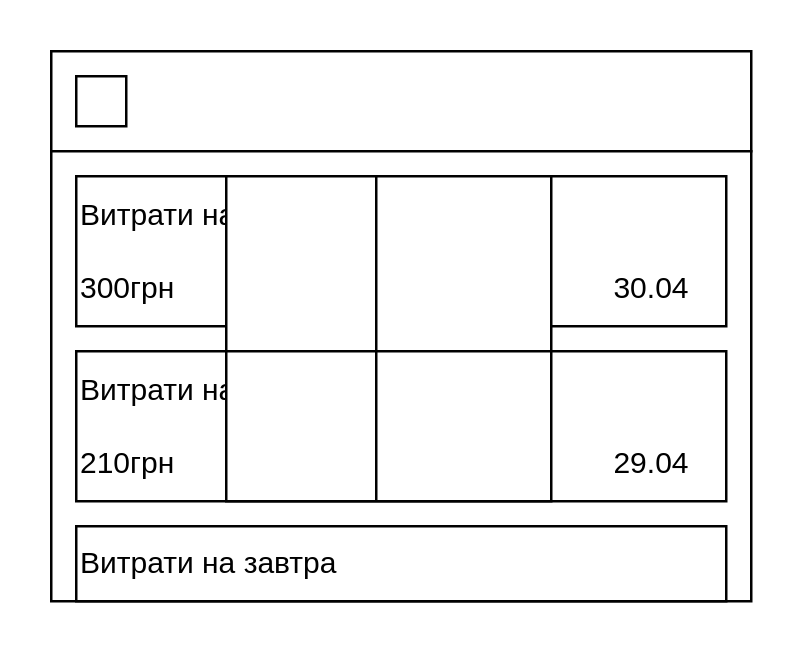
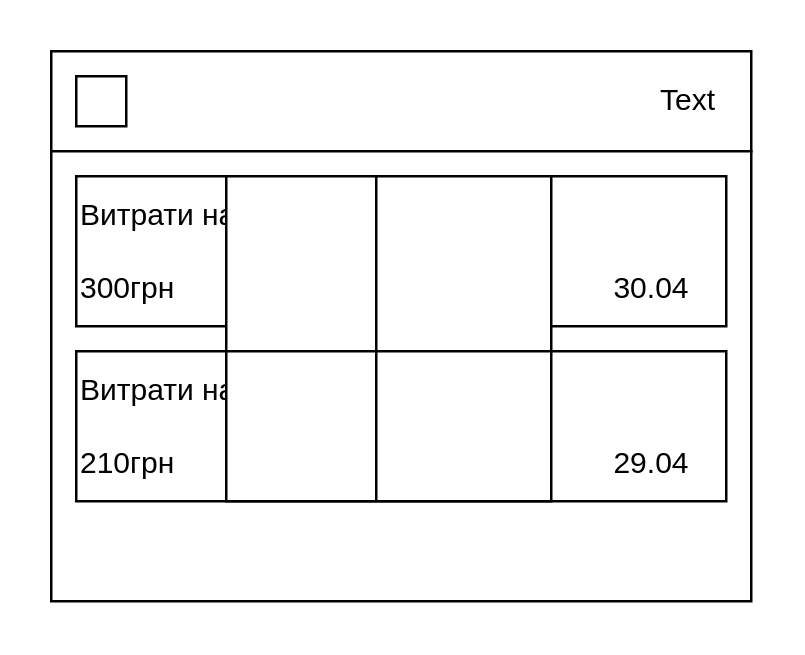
none -> (689, 101)
(401, 564) -> none
